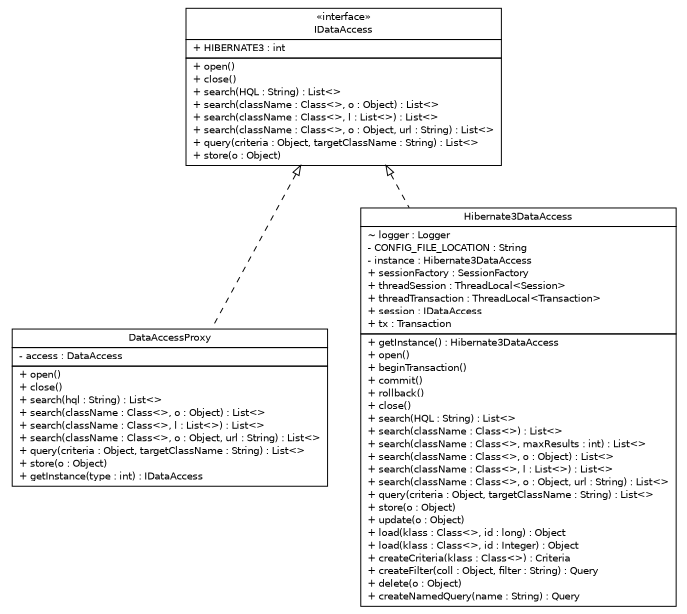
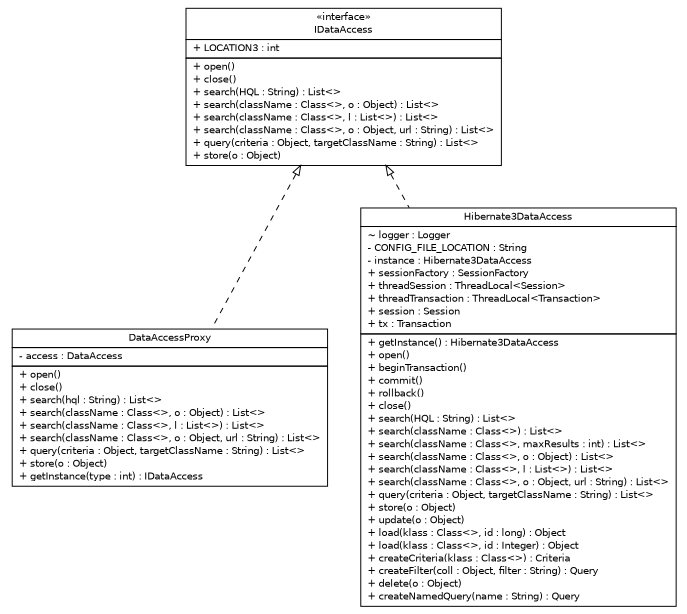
(239, 48) -> (236, 48)
(425, 311) -> (414, 311)
